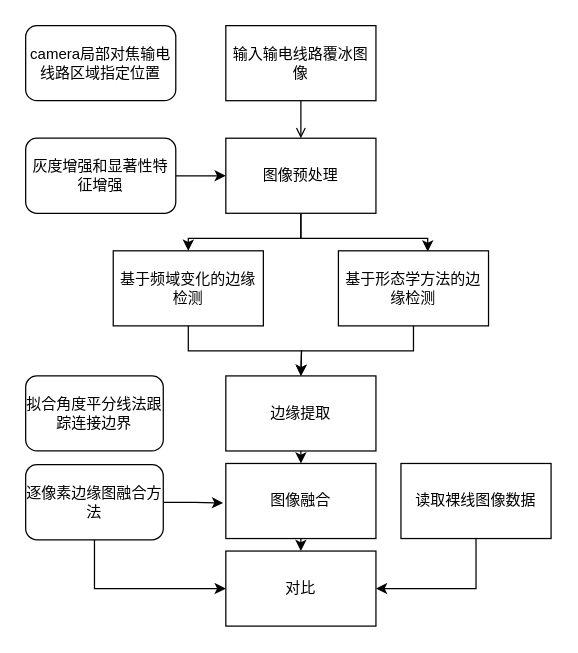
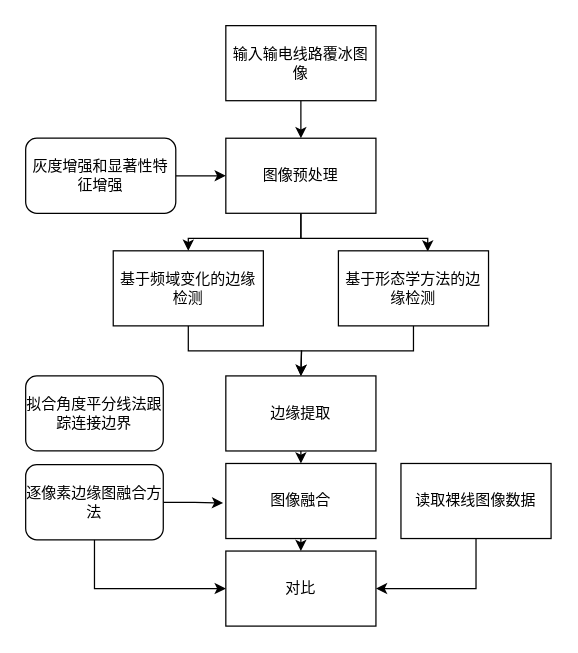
(101, 63) -> none
(301, 130) -> (301, 128)
